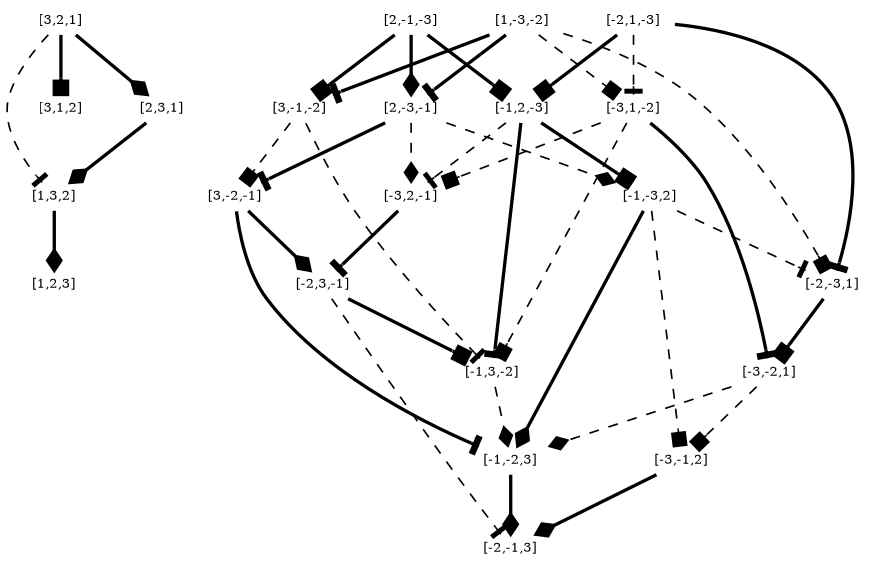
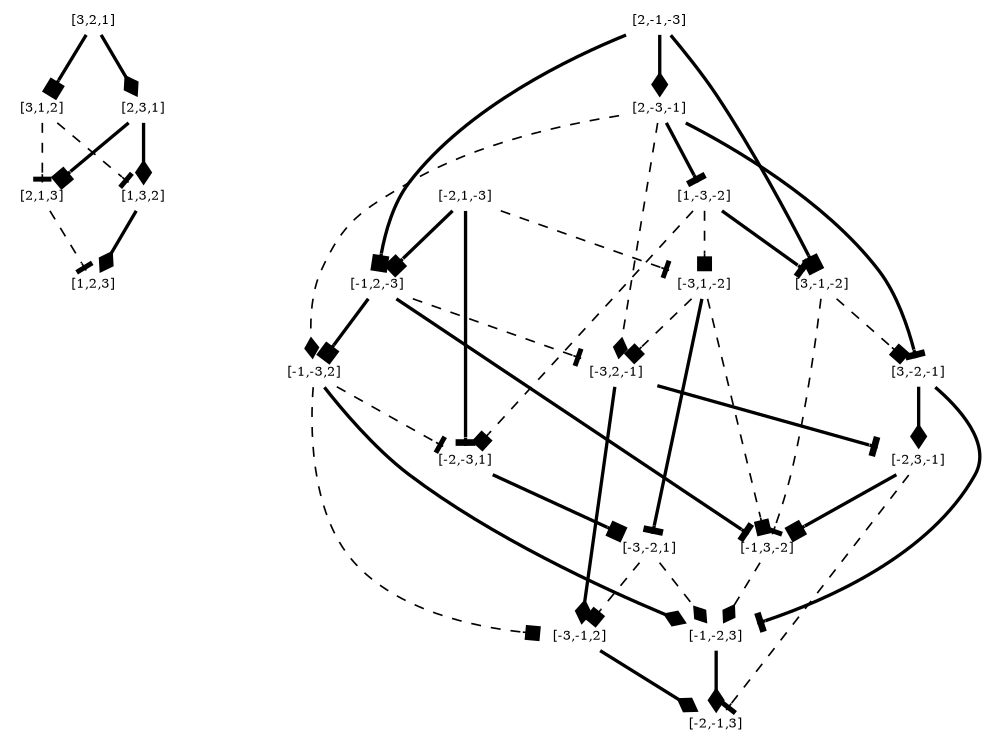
(476, 58) -> (680, 149)
(8, 103) -> (85, 146)
none -> (42, 197)
none -> (600, 494)
